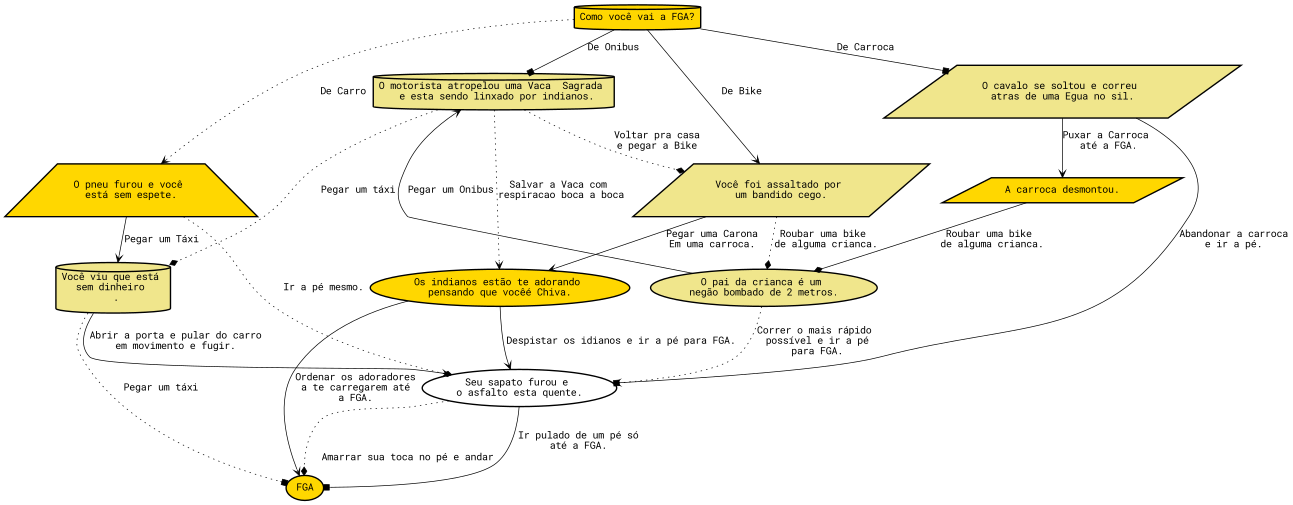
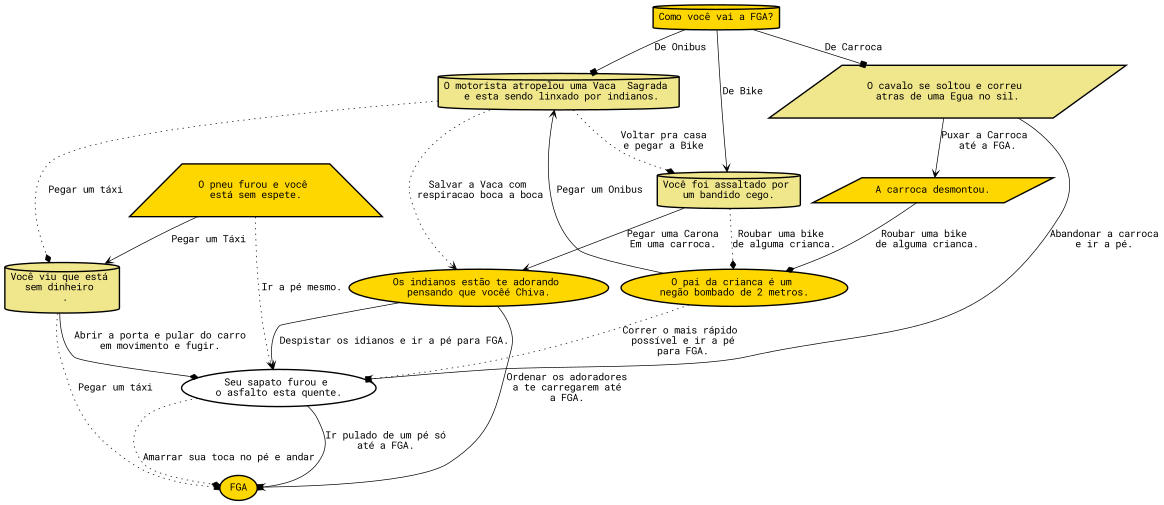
(357, 53) -> none
(781, 190) -> (729, 190)
(764, 288) -> (734, 288)
